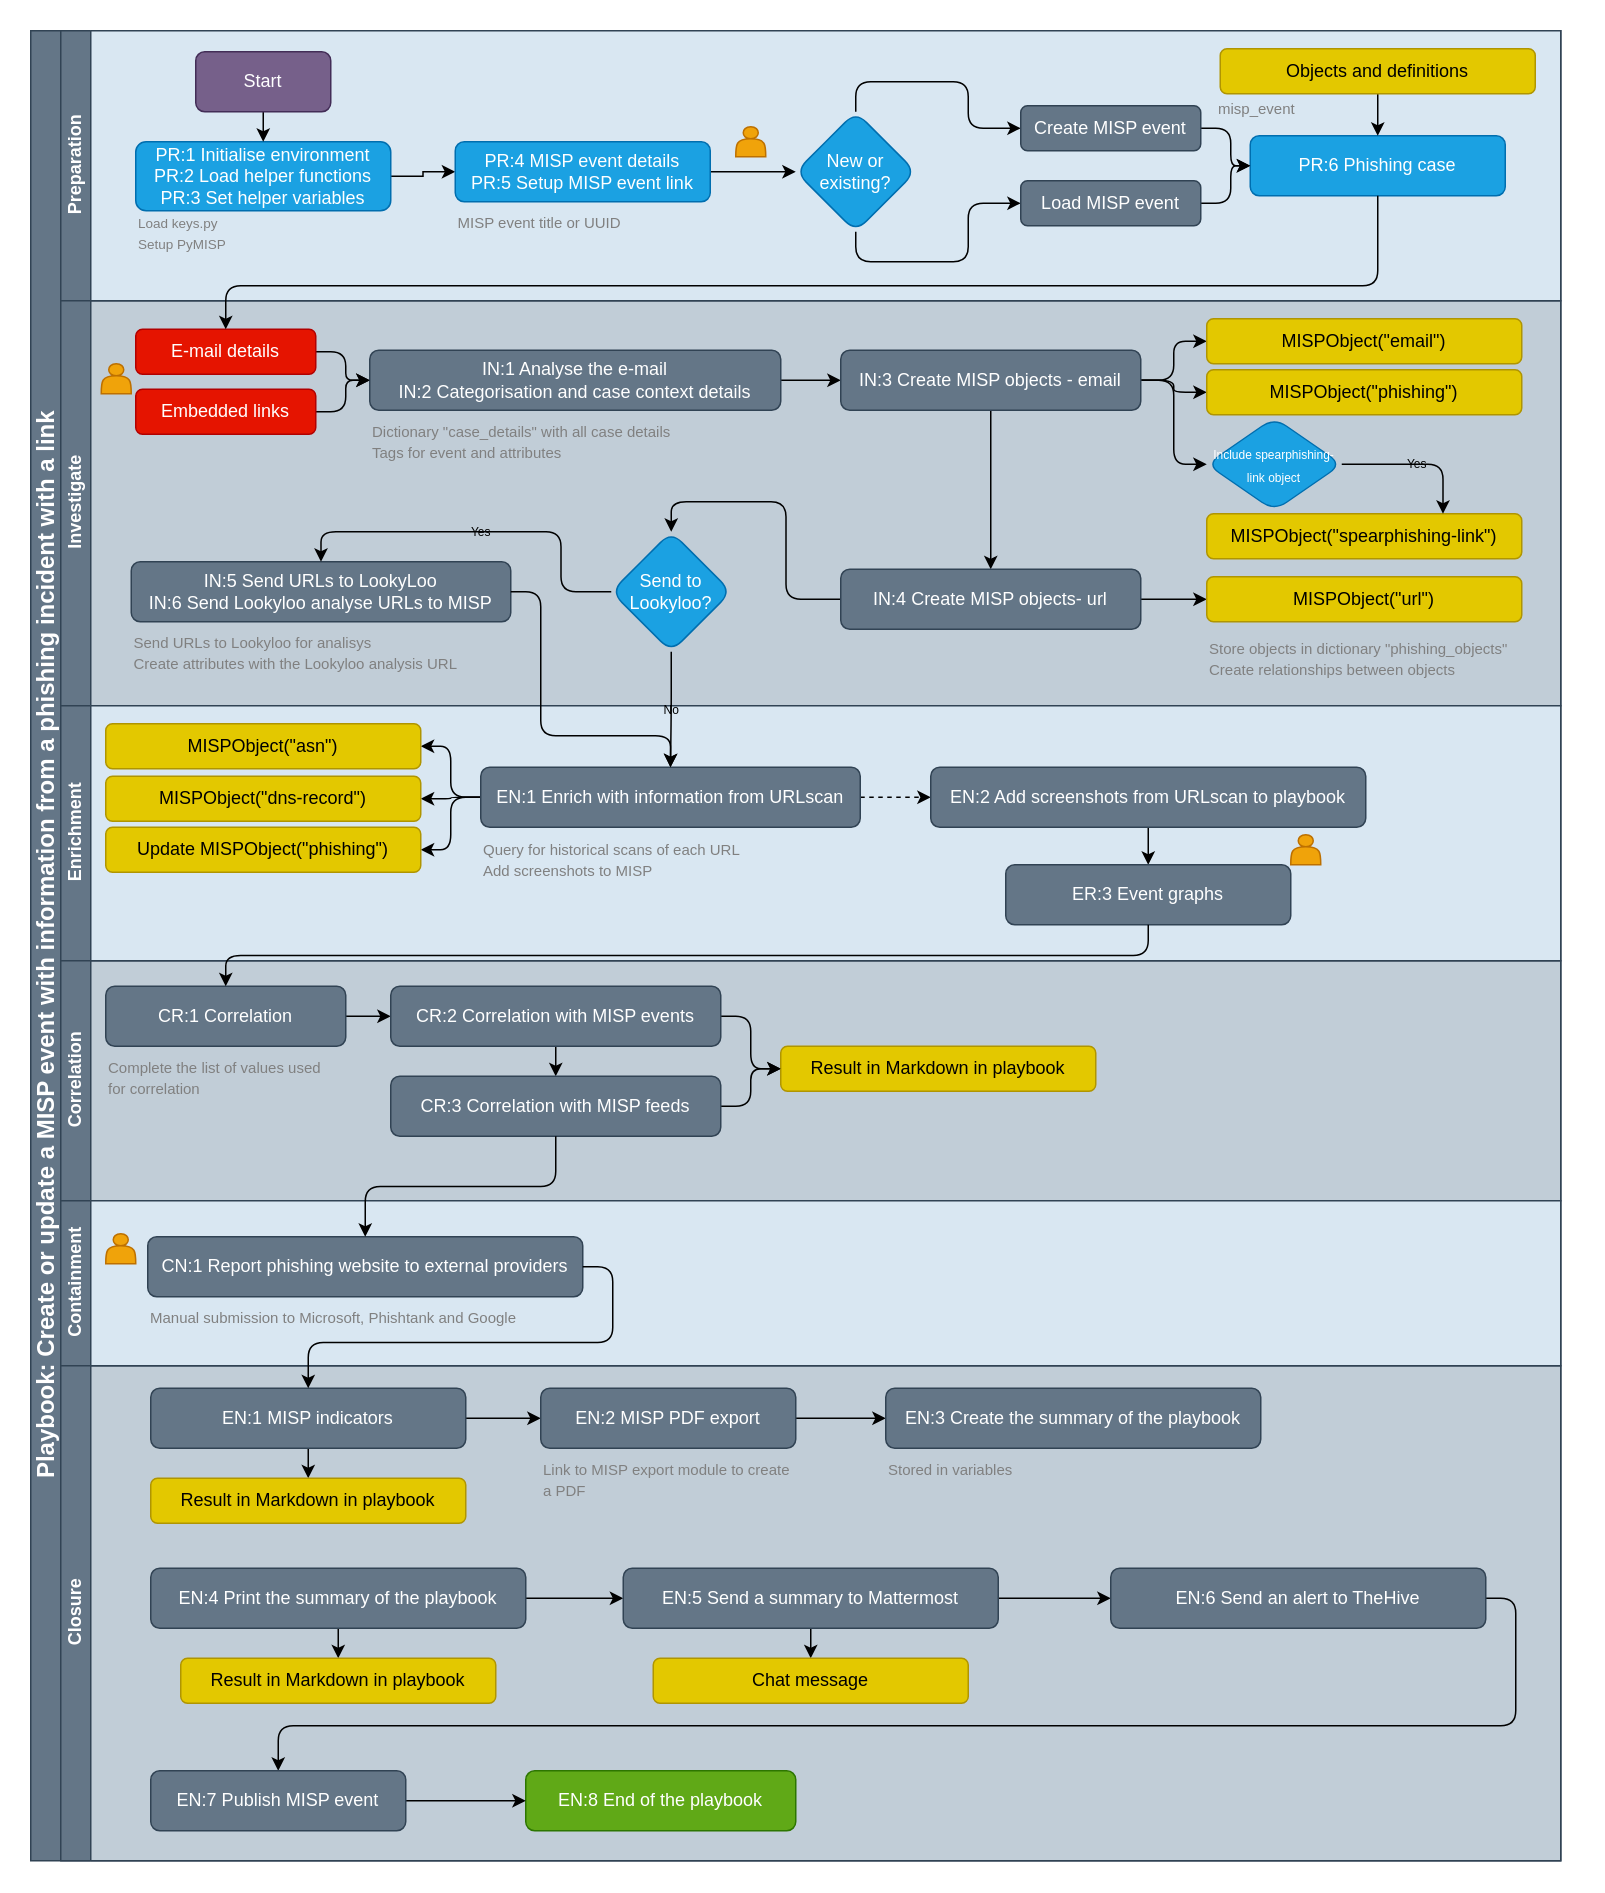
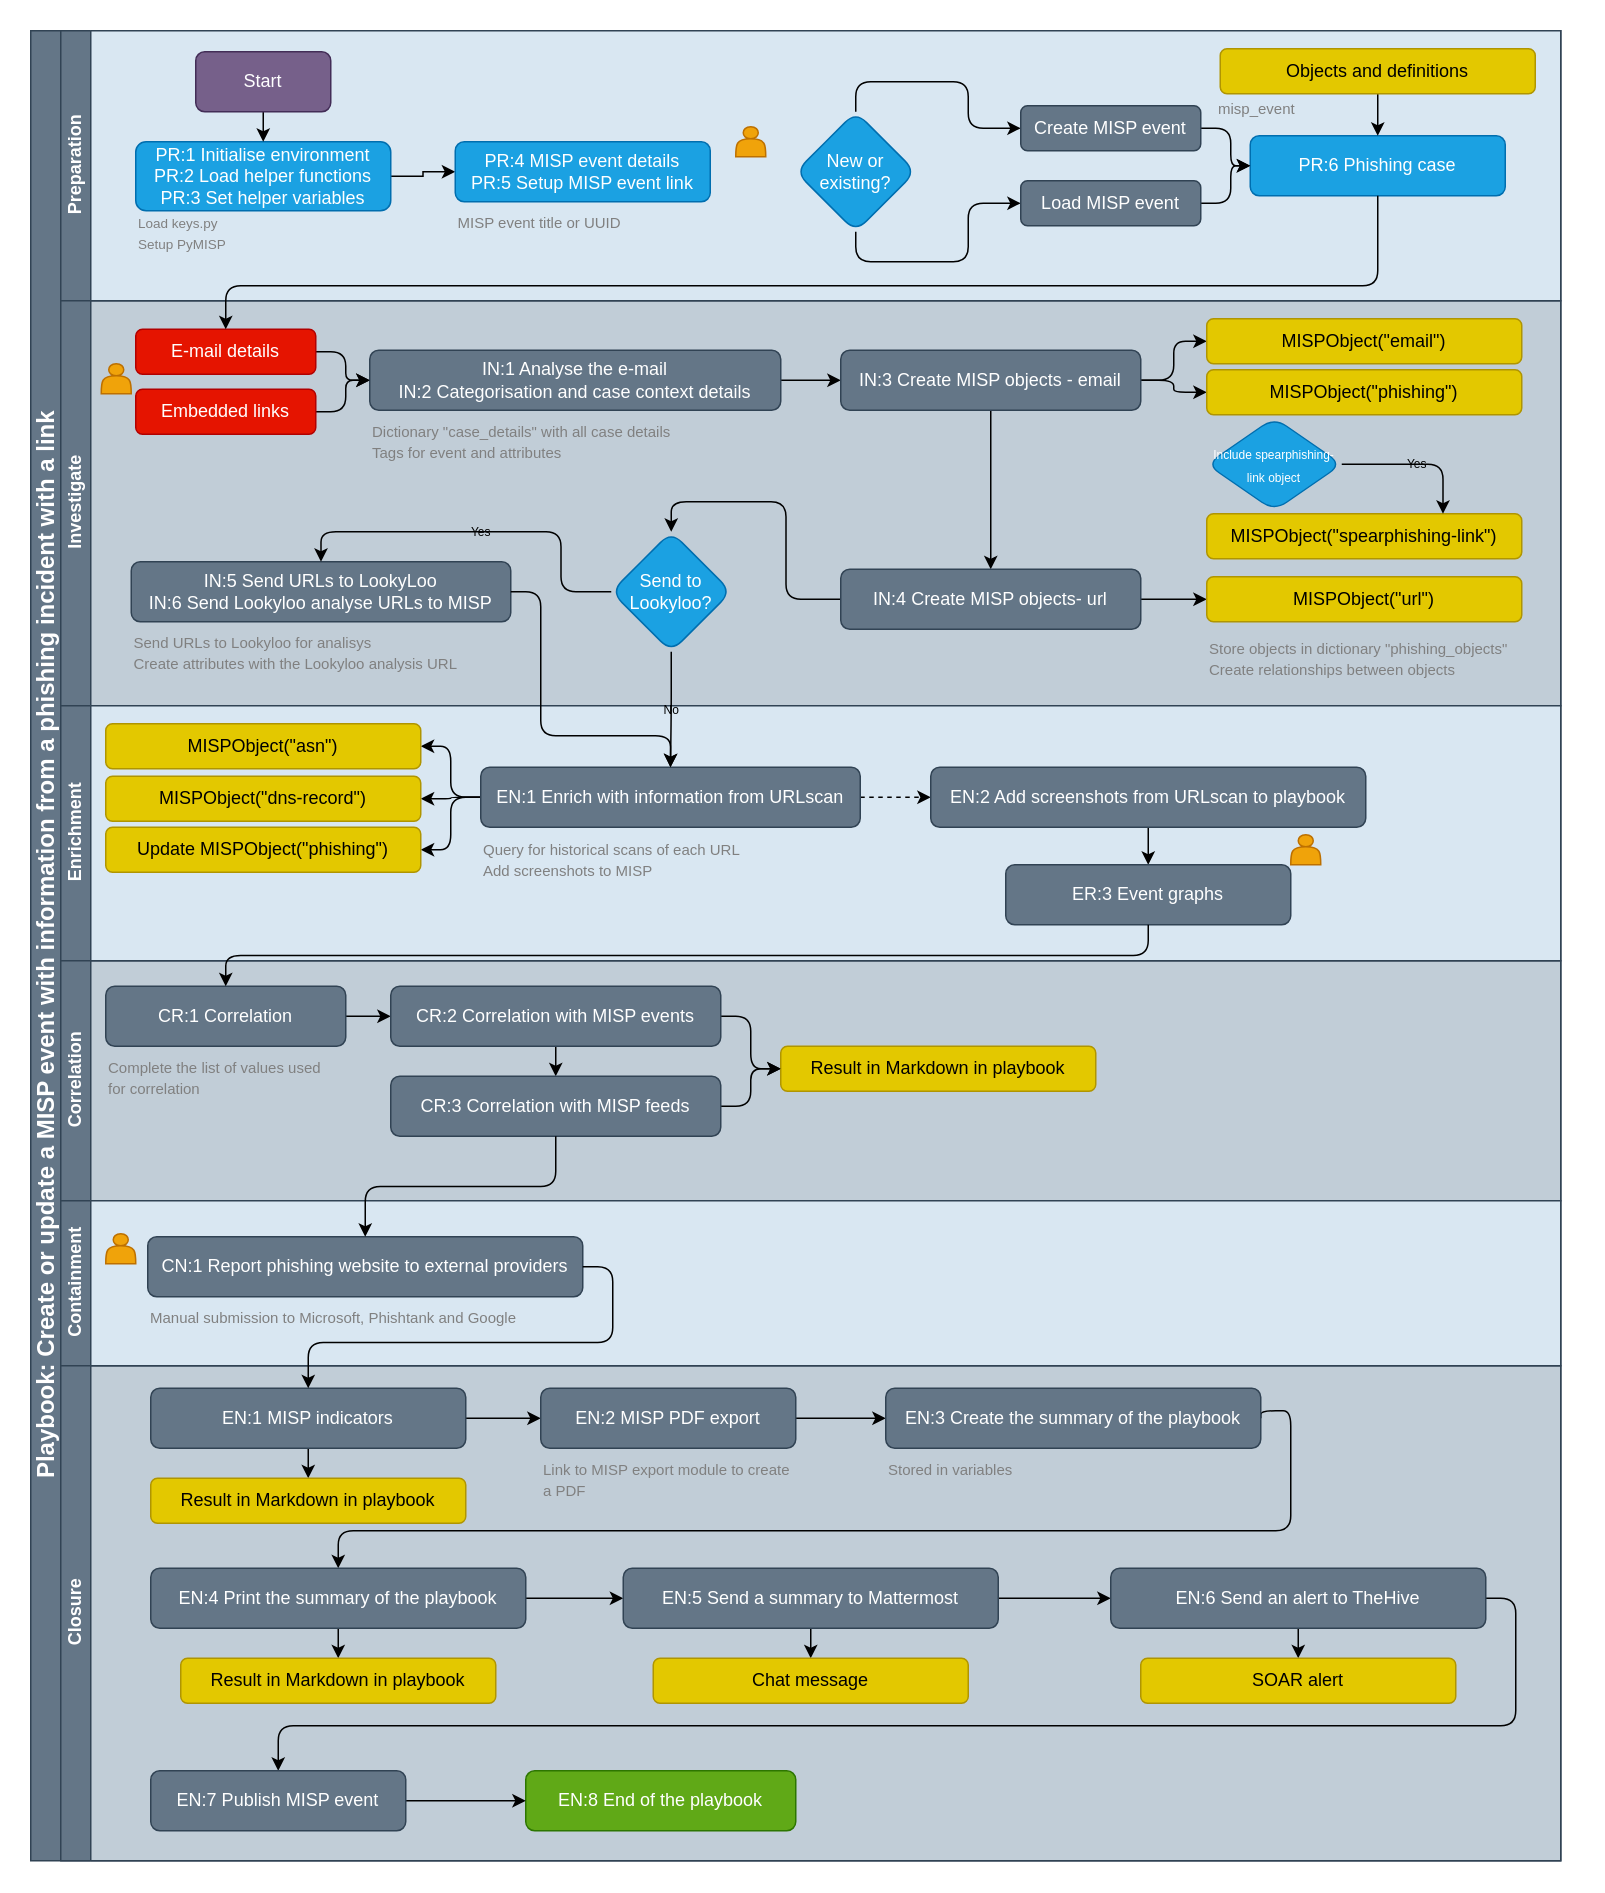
(748, 172) -> none
(1174, 430) -> none
none -> (871, 1531)
none -> (1298, 1638)
none -> (1298, 1681)
